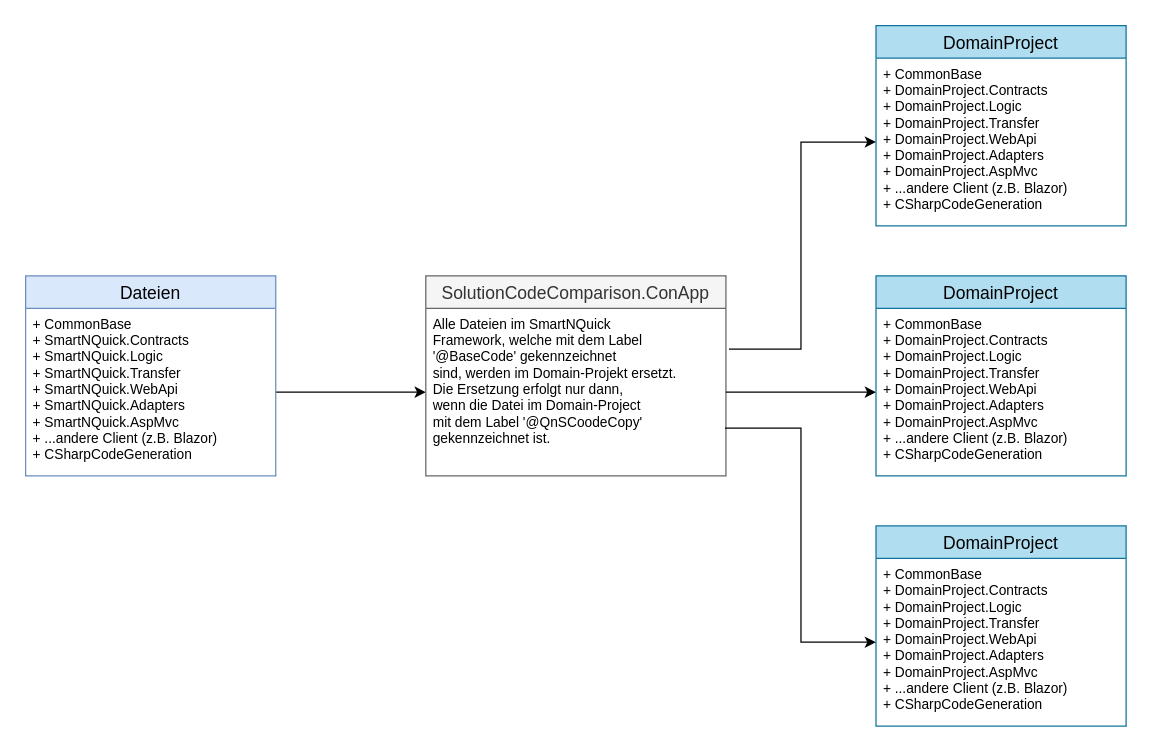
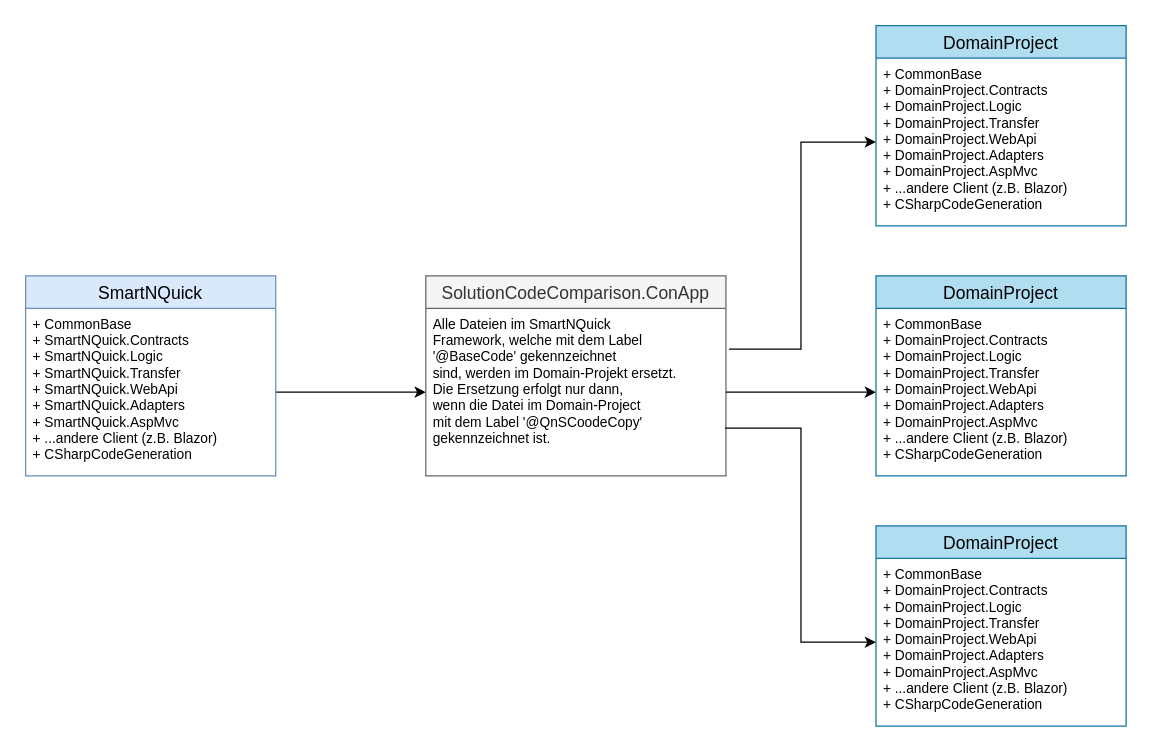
(150, 293) -> (150, 293)
